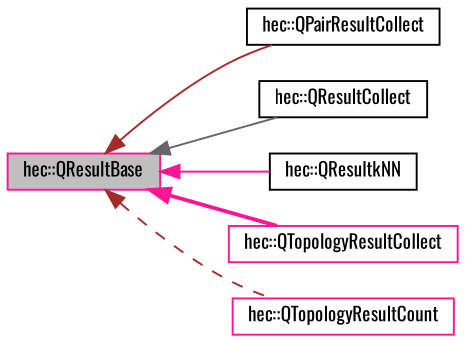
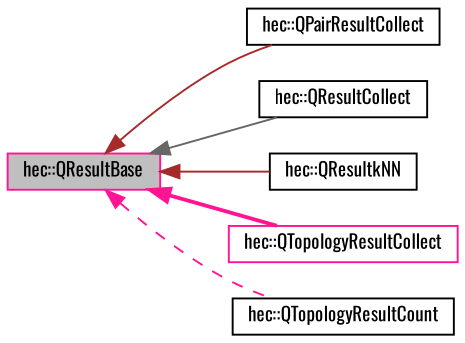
(225, 172) -> (225, 172)
(192, 258) -> (192, 258)
(343, 317) -> (343, 317)
